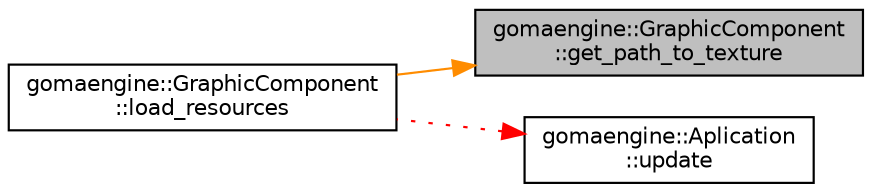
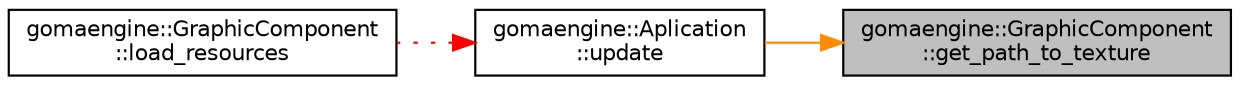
(425, 71) -> (793, 43)
